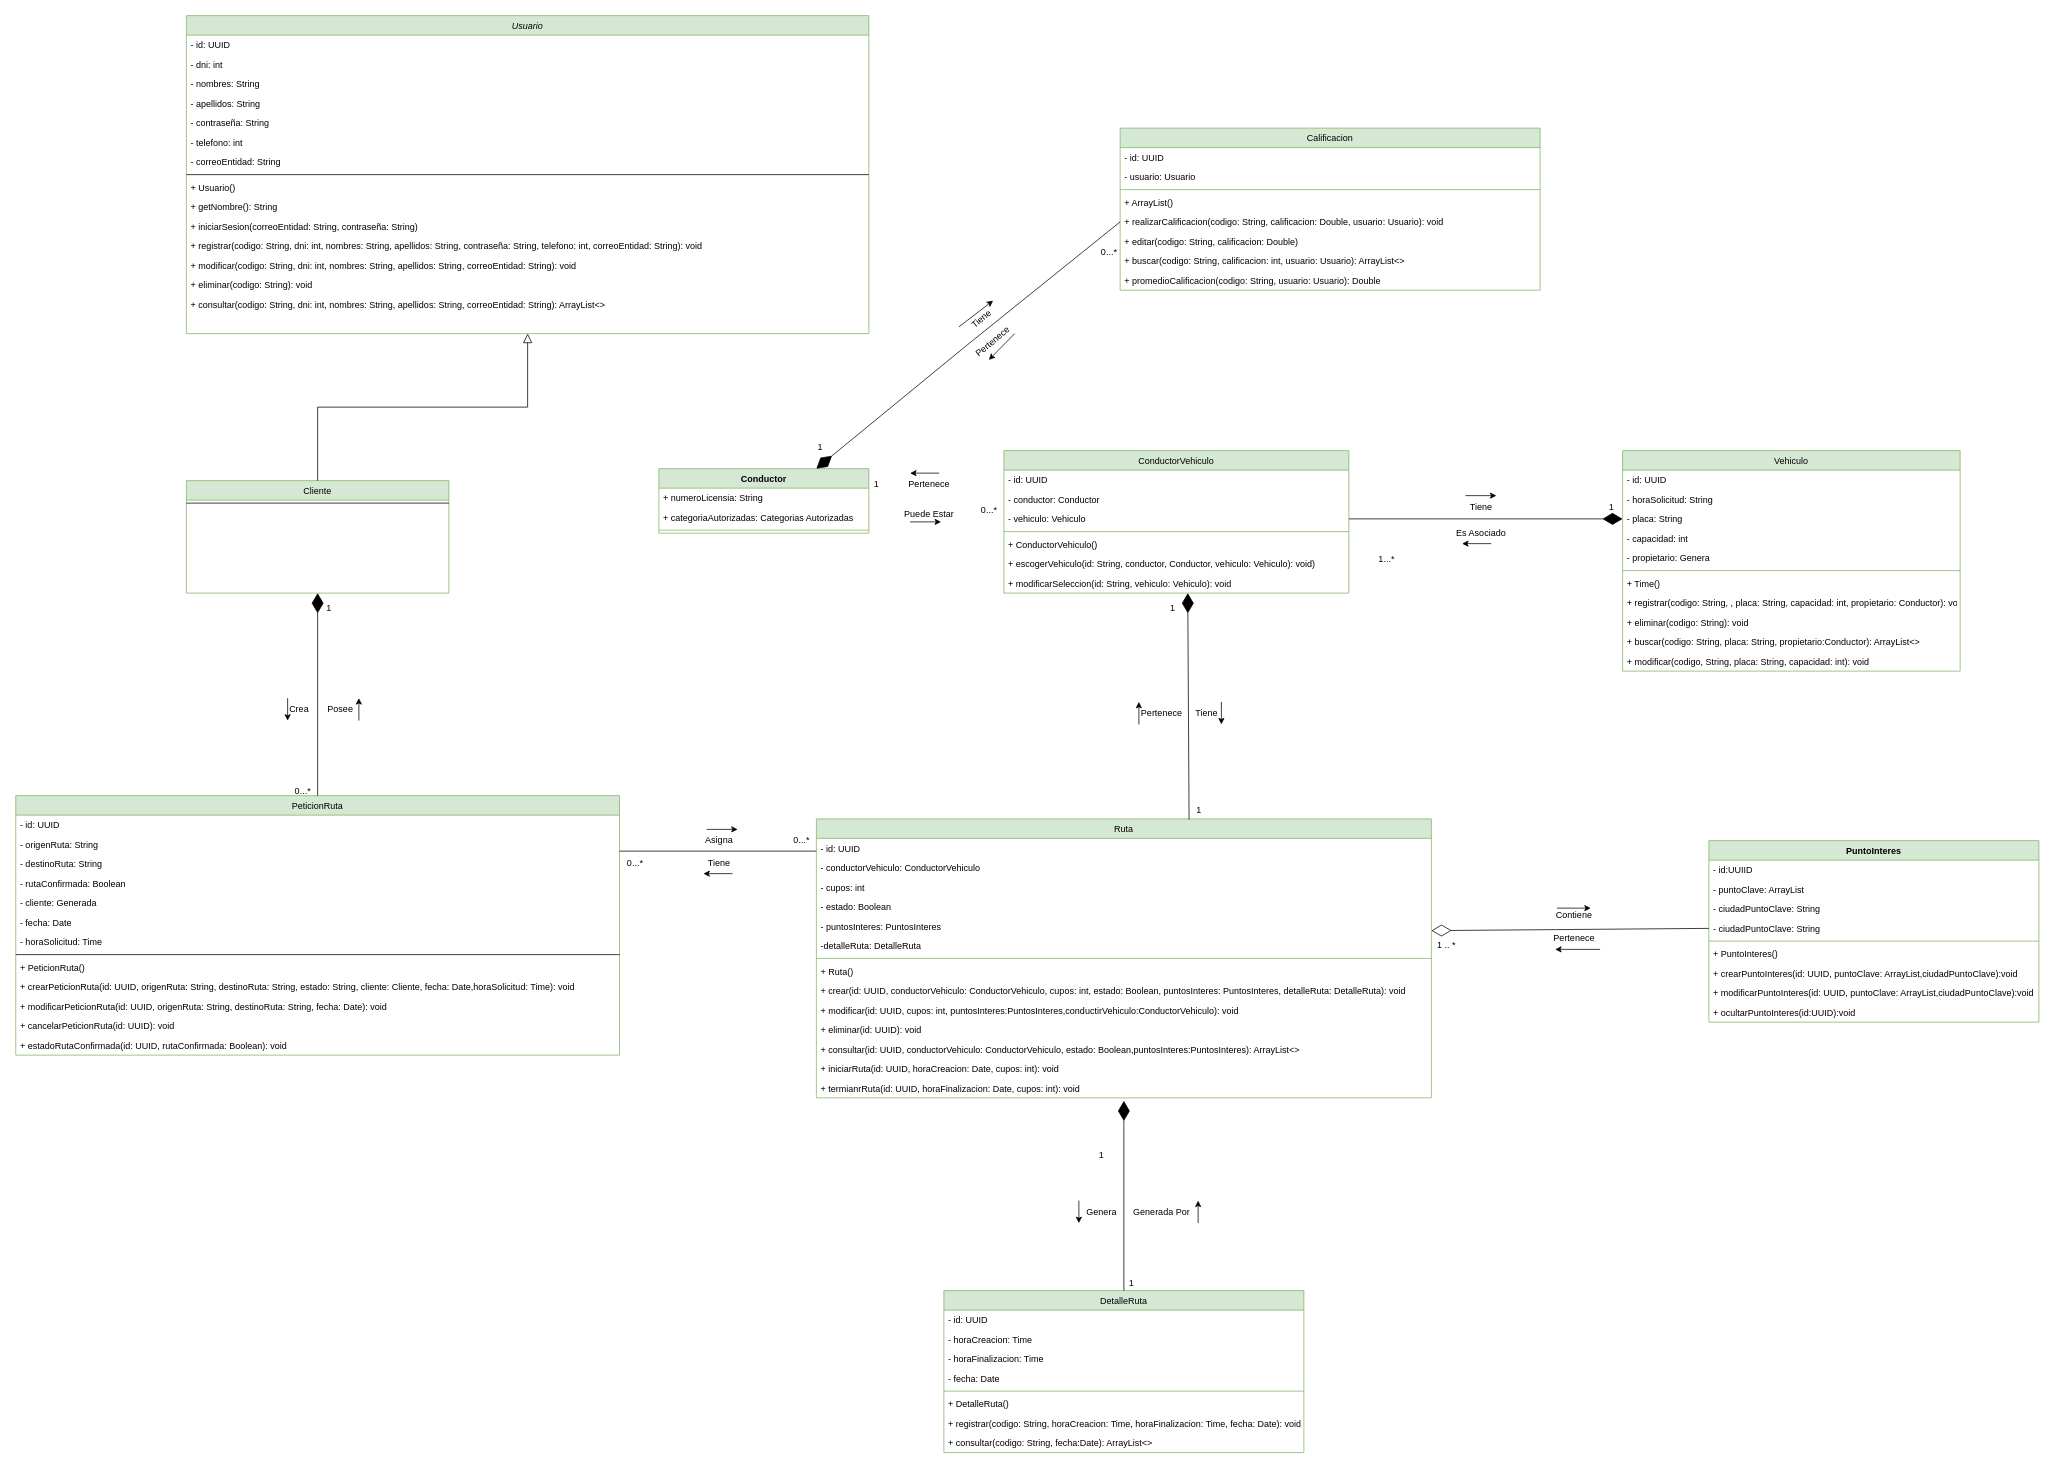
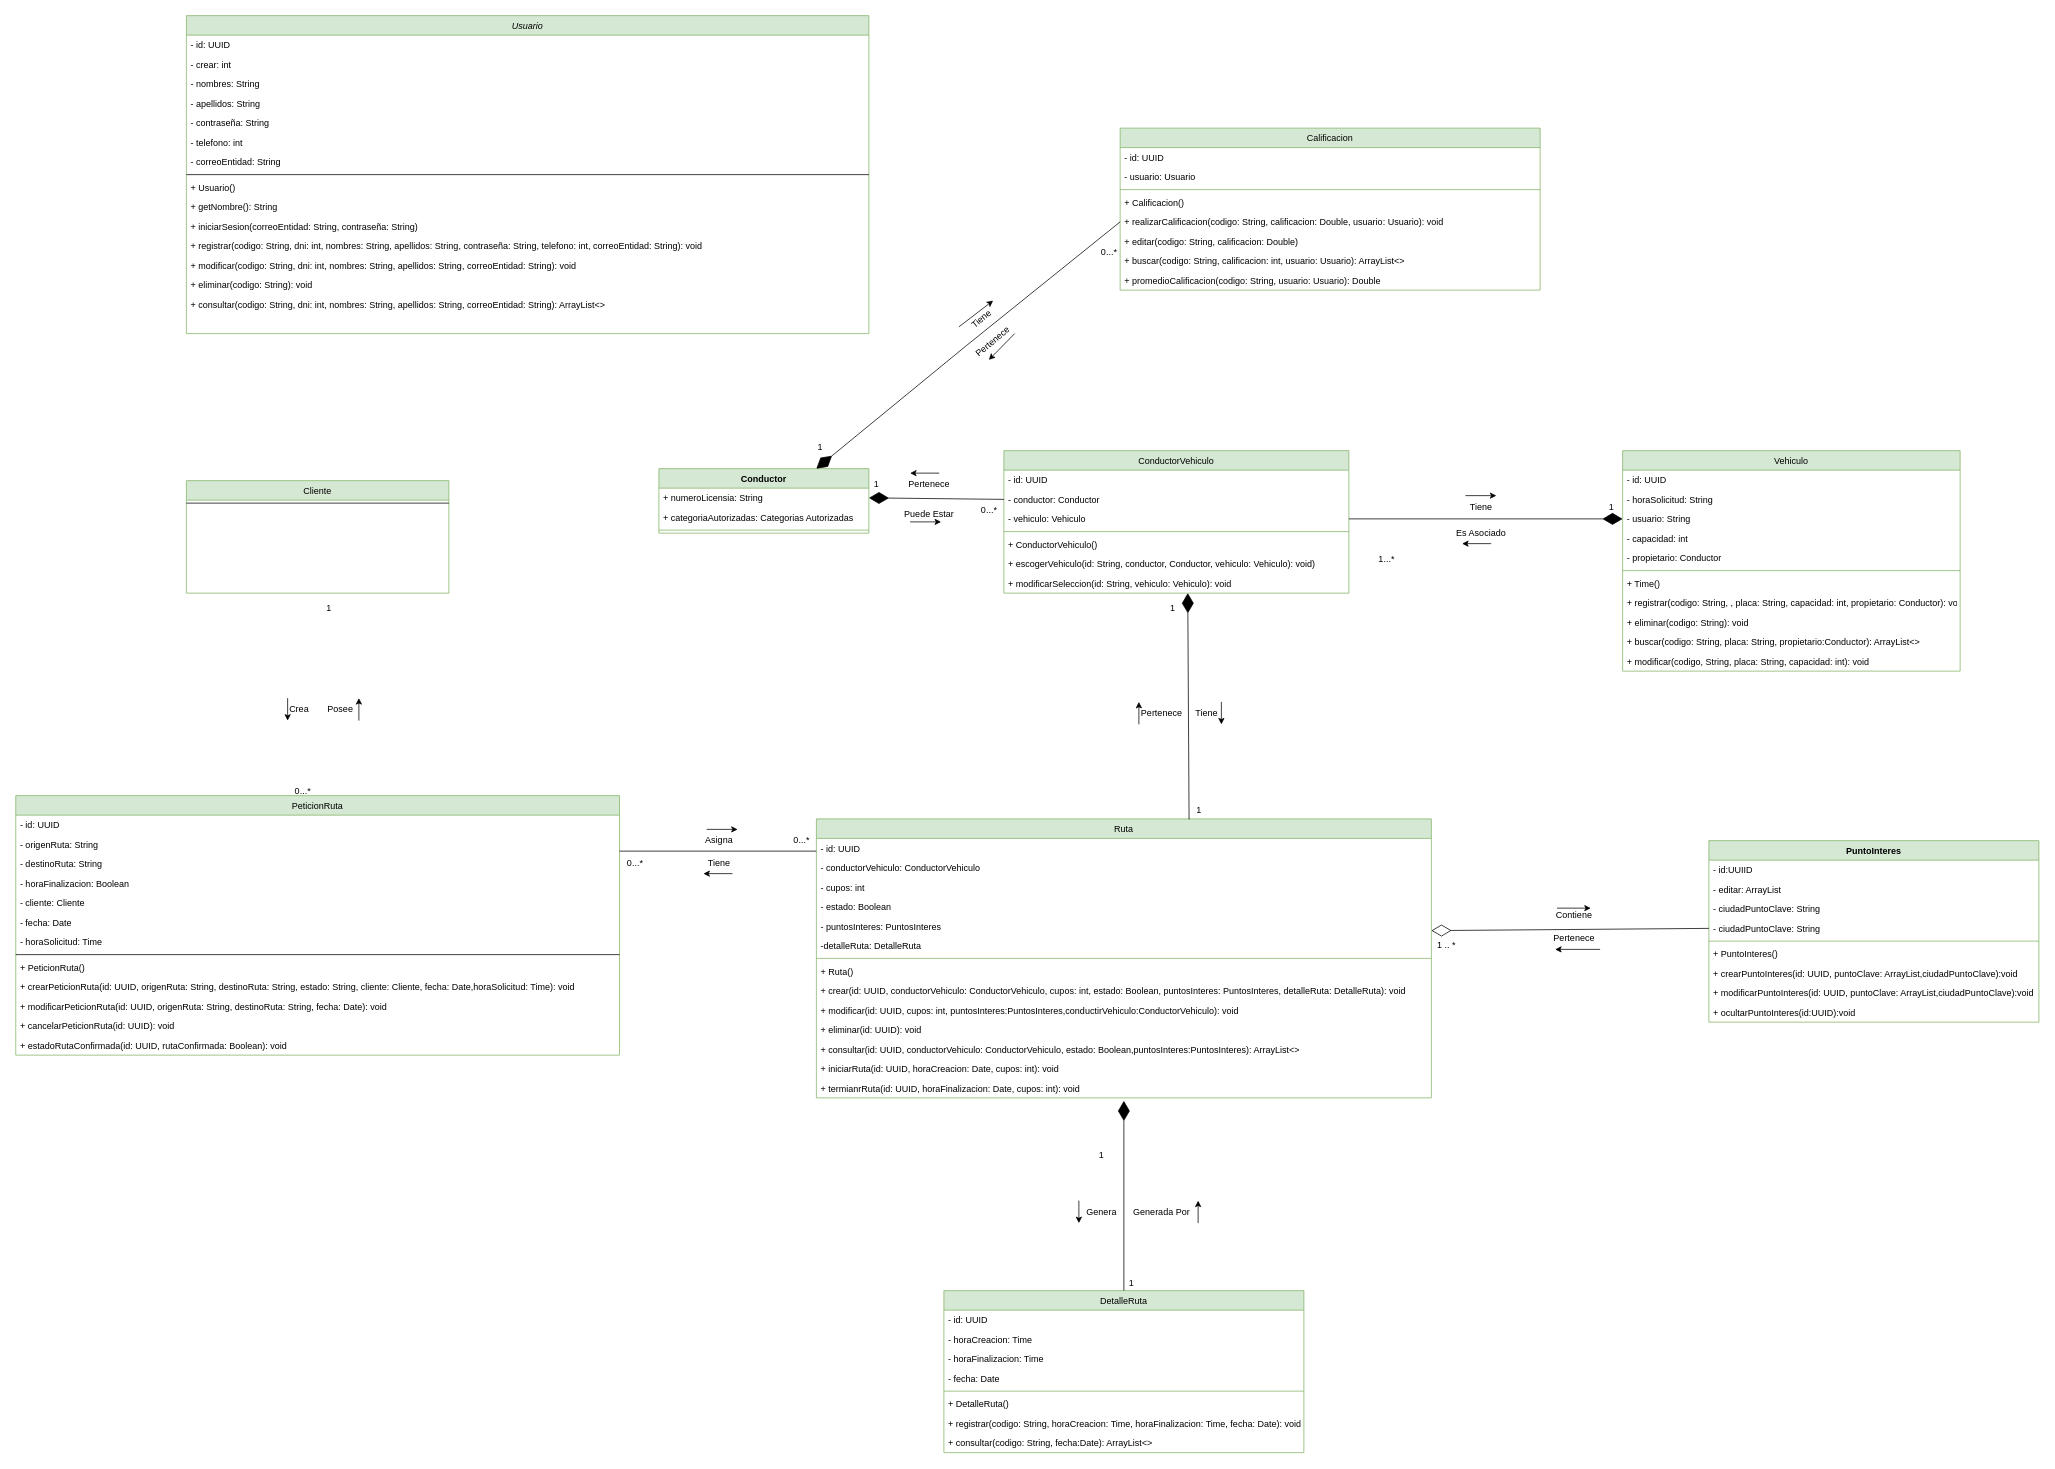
(210, 65) -> (216, 65)
(1155, 203) -> (1159, 203)
(418, 407) -> none
none -> (924, 498)
(1659, 519) -> (1664, 519)
(1674, 558) -> (1681, 558)
(318, 704) -> none
(77, 884) -> (79, 884)
(1765, 890) -> (1755, 890)
(62, 903) -> (57, 903)
